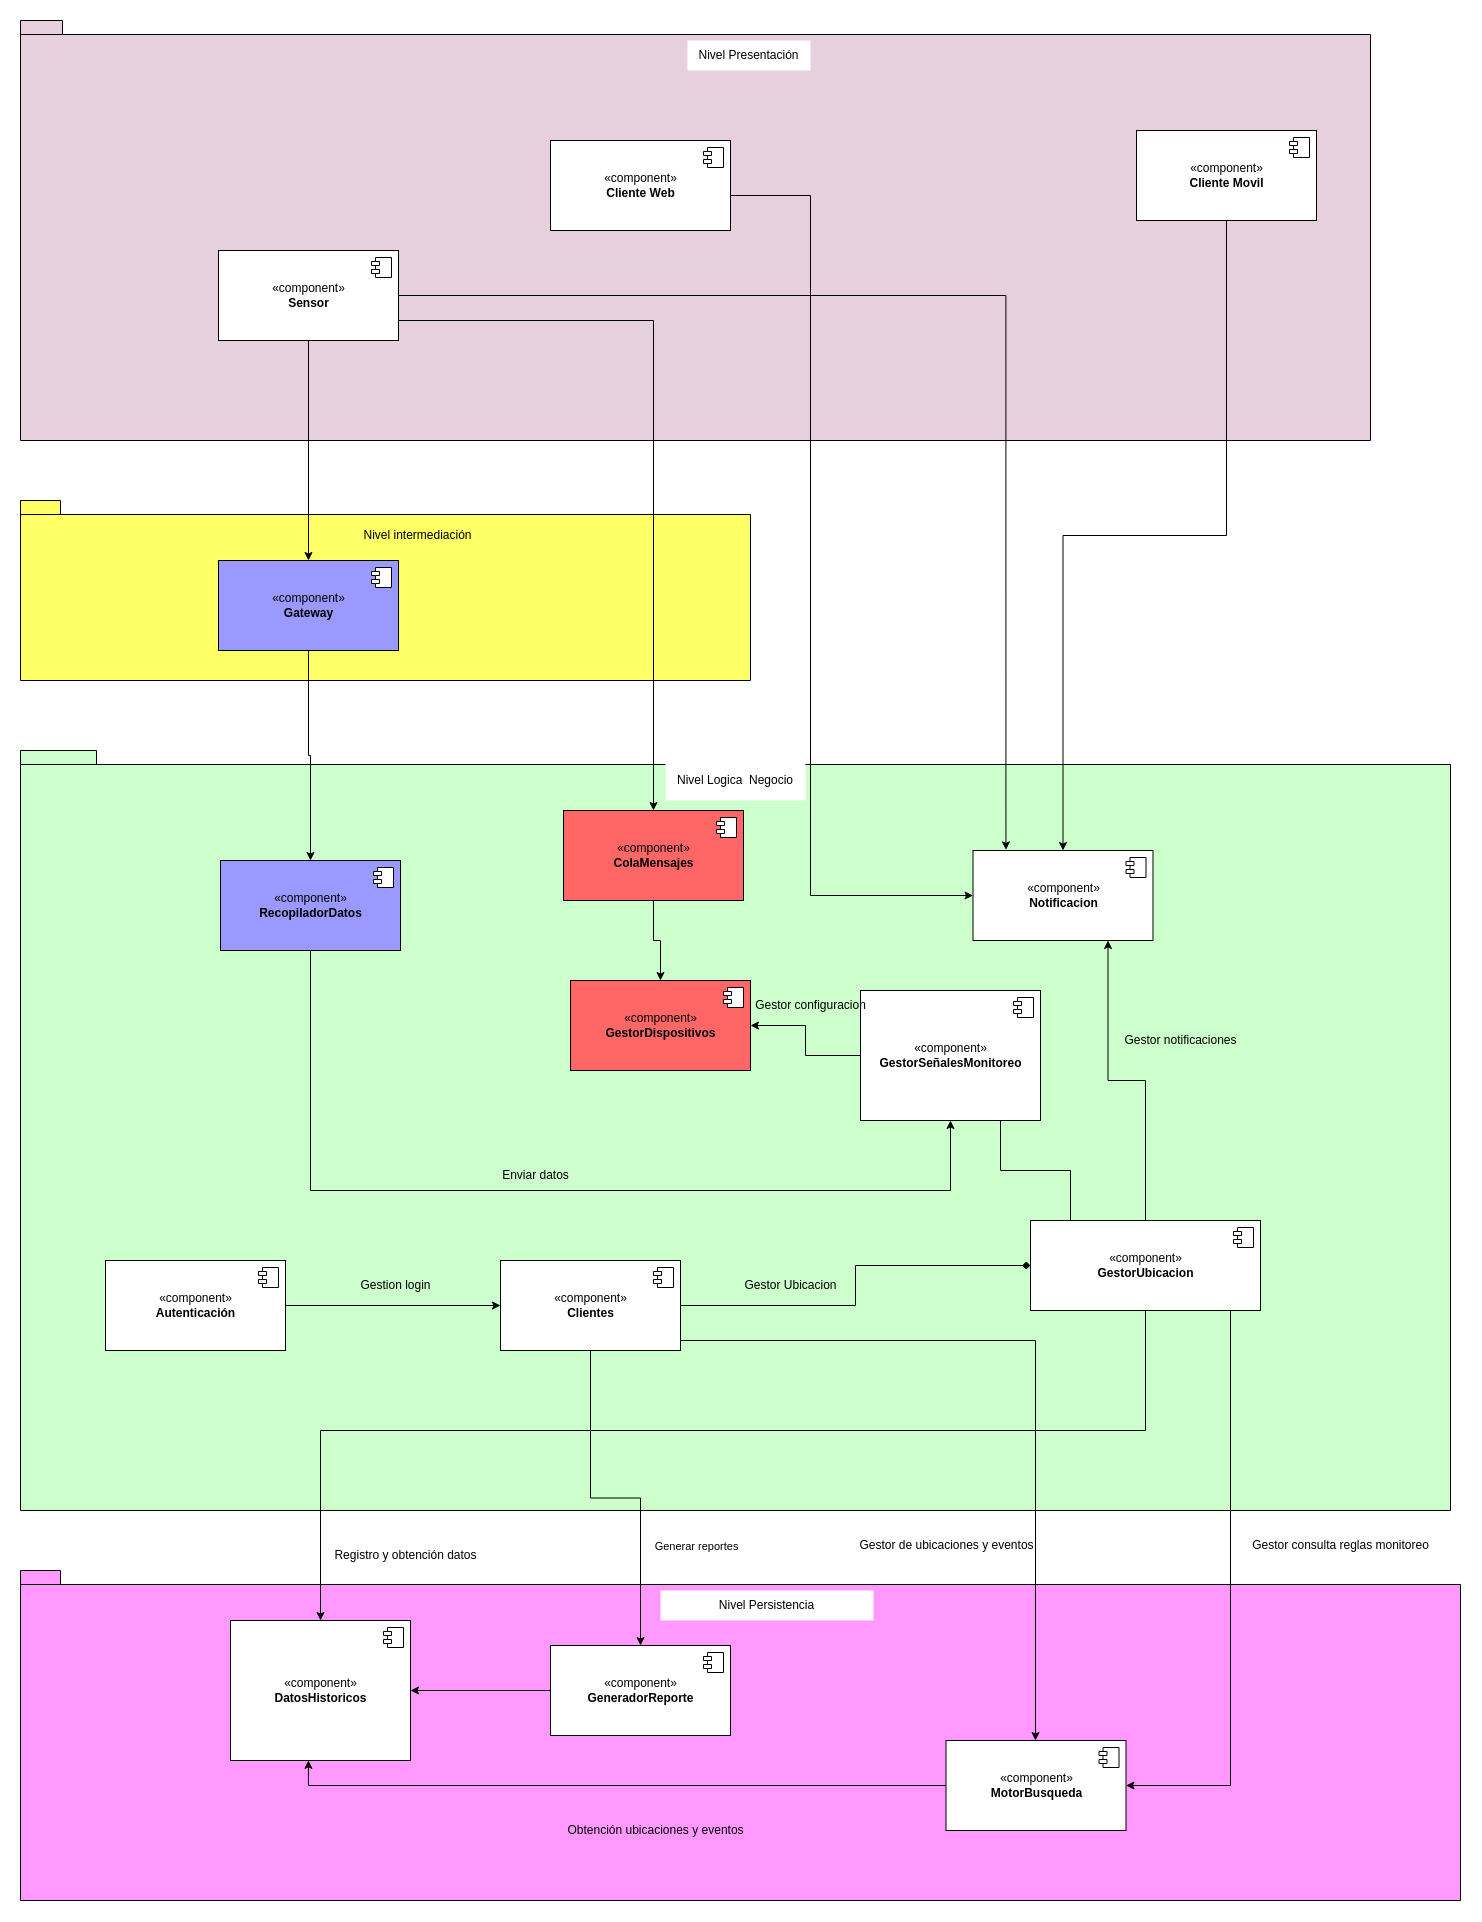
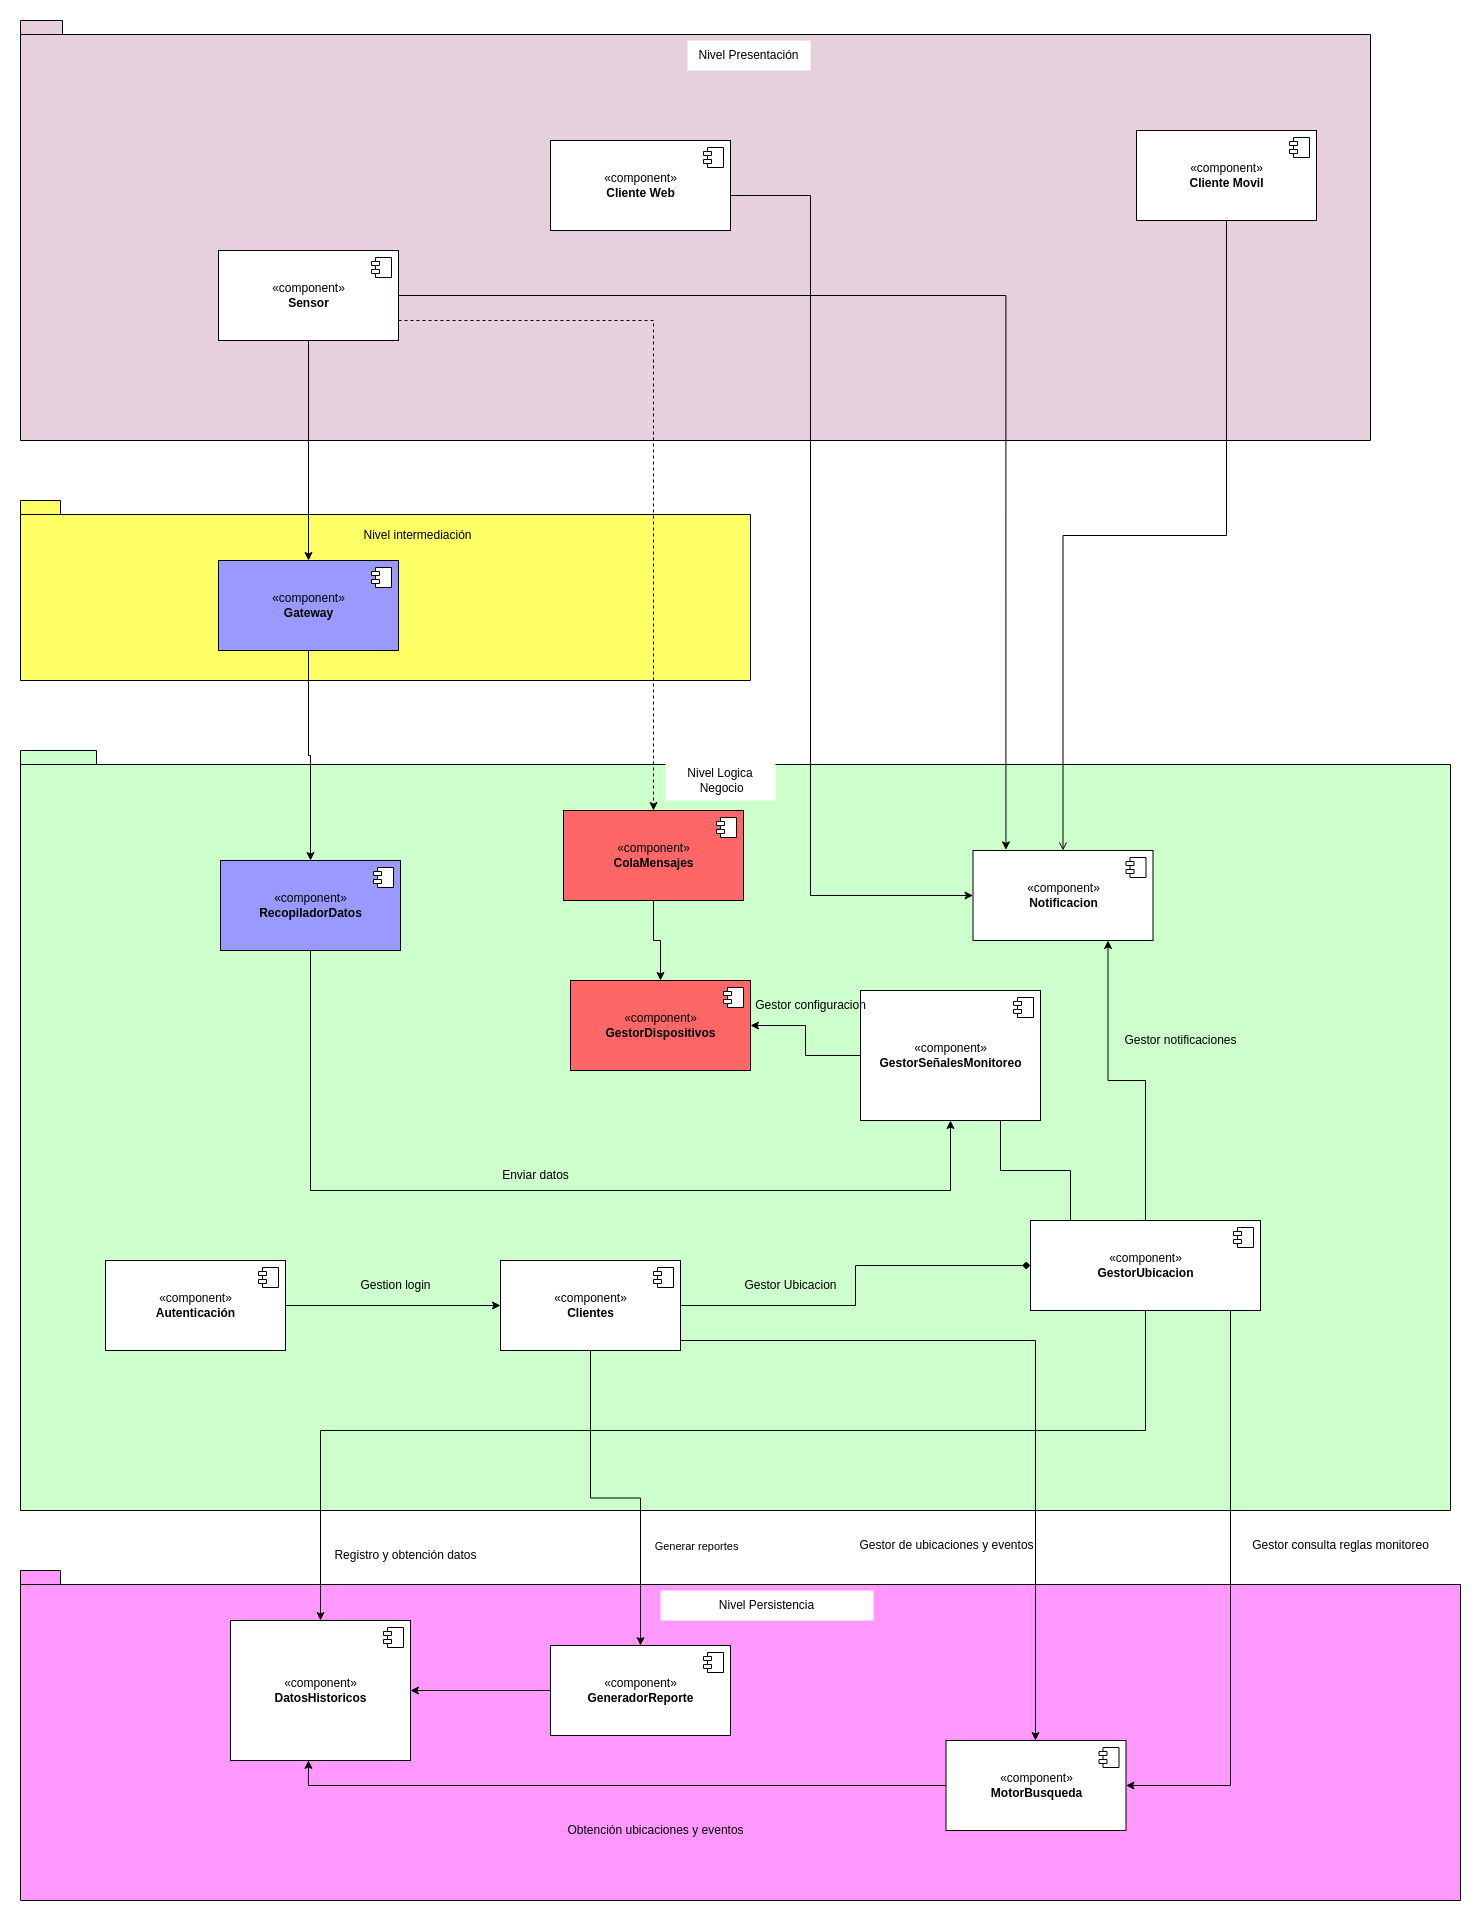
(654, 435) -> (654, 435)
(736, 781) -> (721, 781)
(1063, 842) -> (1063, 843)
